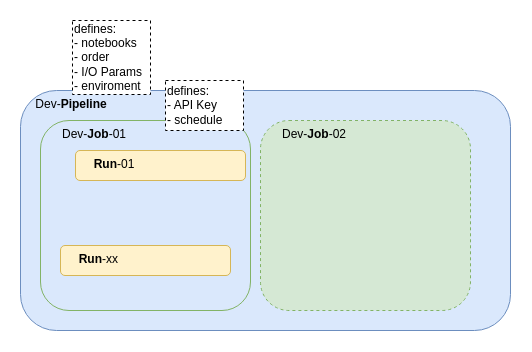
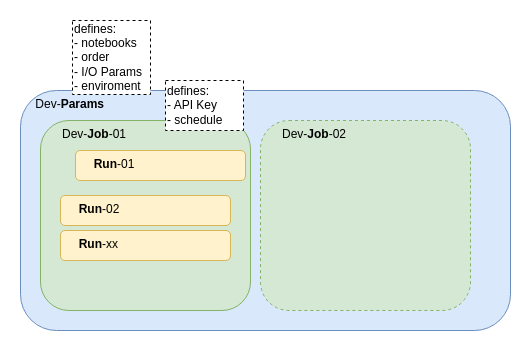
(58, 105) -> (56, 105)
(76, 135) -> (76, 135)
none -> (146, 211)
(146, 261) -> (146, 246)
